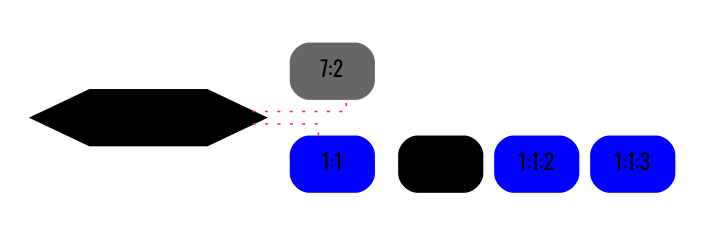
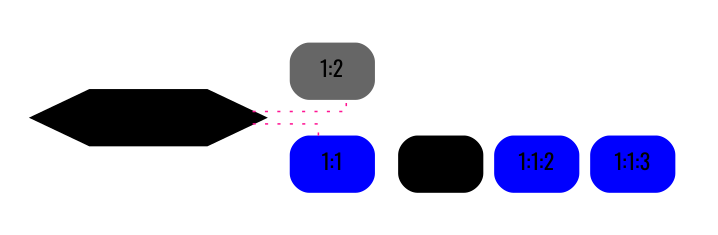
(332, 71) -> (332, 71)
